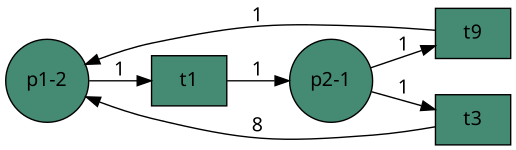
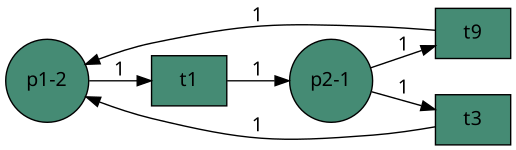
(258, 126) -> (258, 126)
